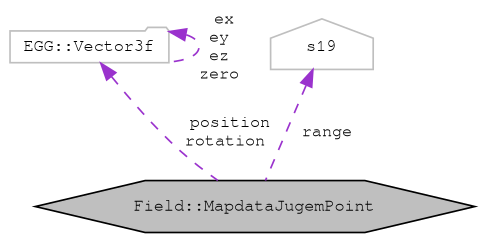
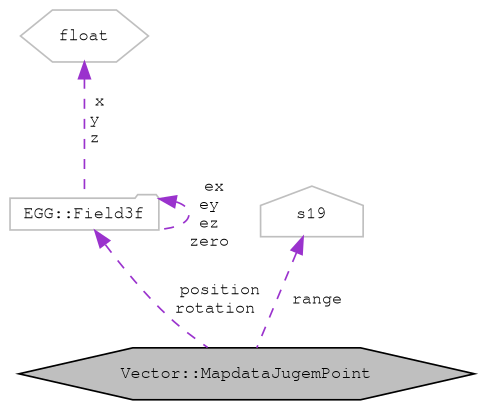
none -> (84, 36)
(89, 47) -> (84, 214)
(255, 207) -> (247, 374)
